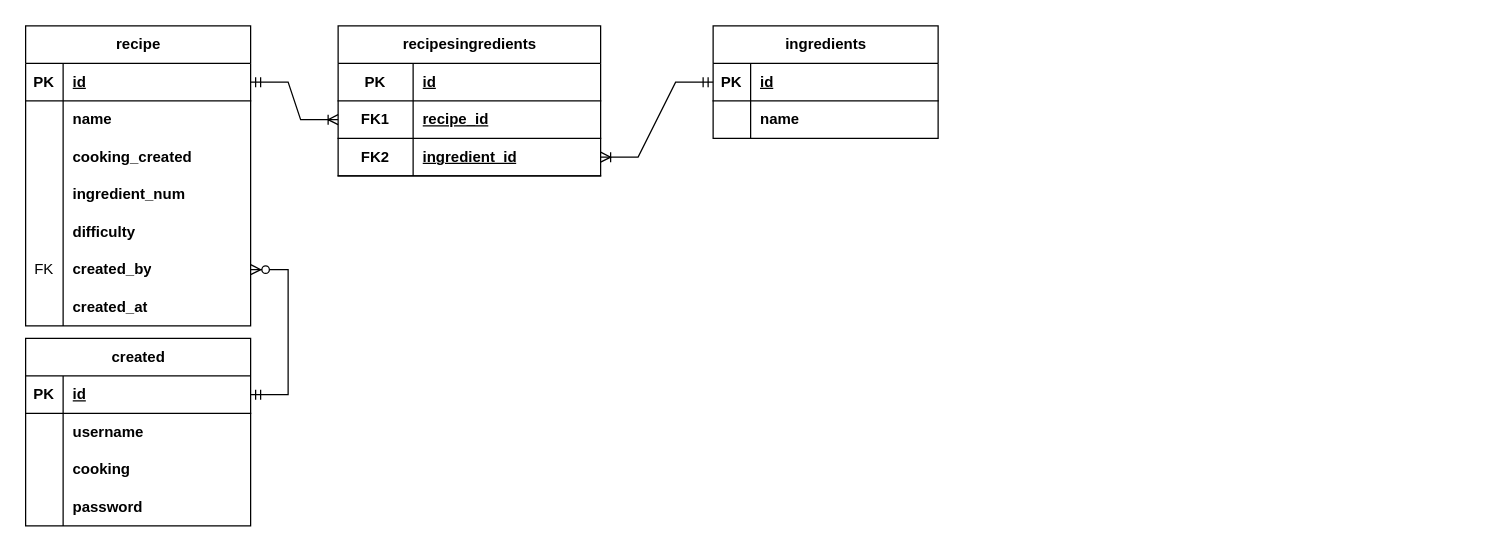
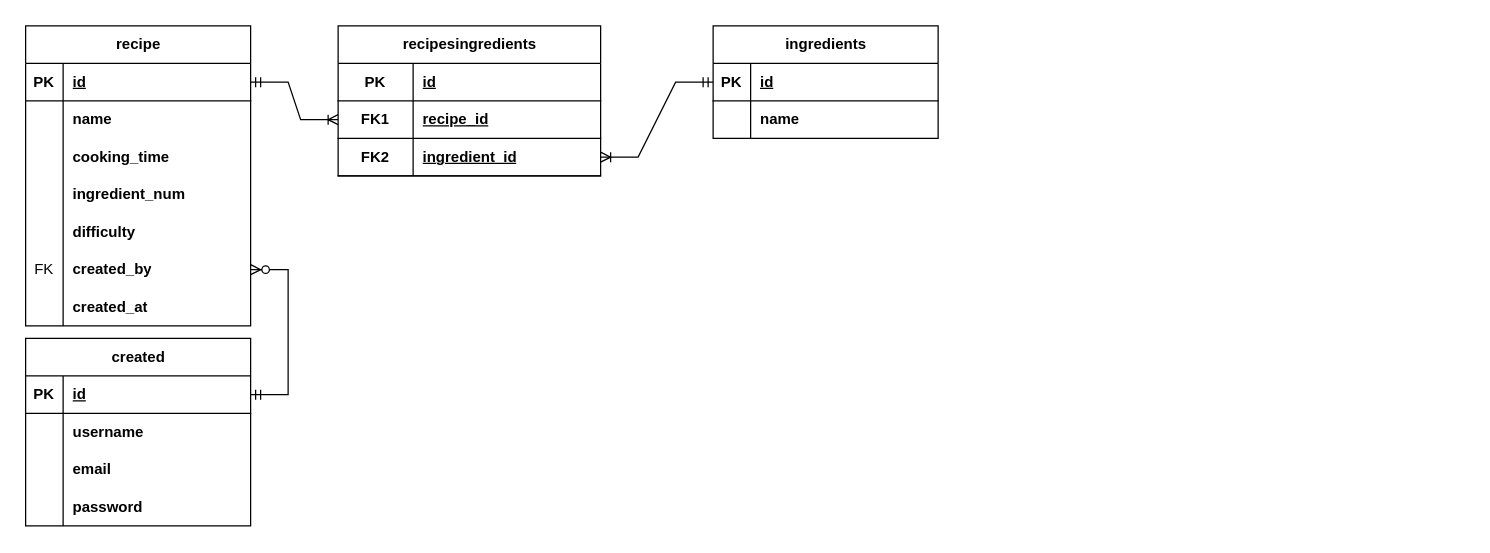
(134, 157) -> (120, 157)
(101, 469) -> (90, 469)
